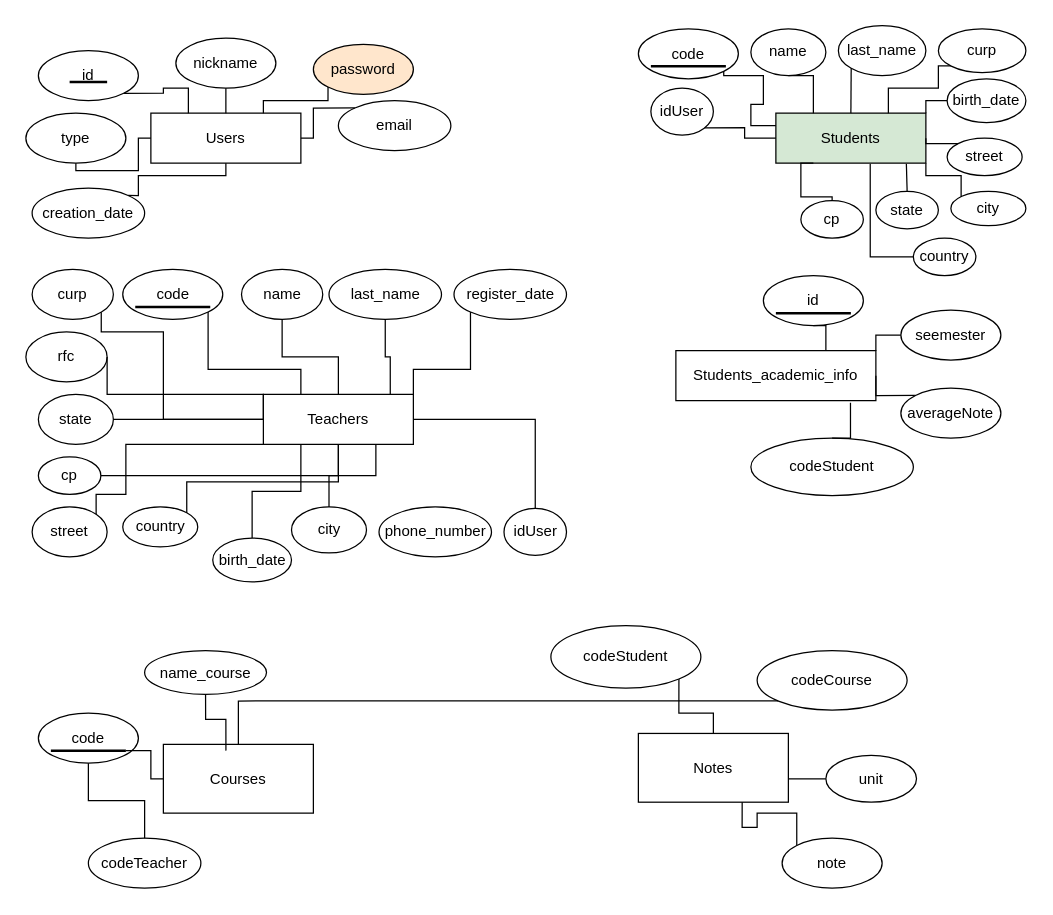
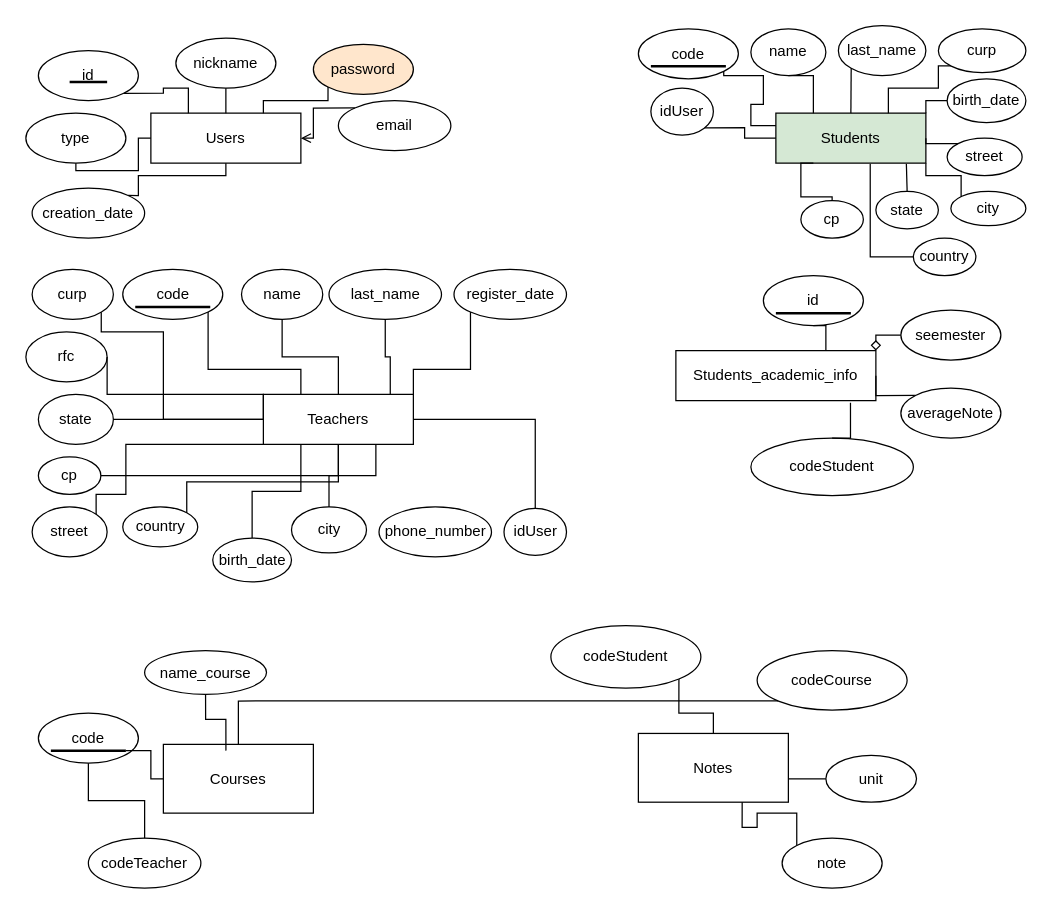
(305, 138) -> (307, 138)
(876, 344) -> (876, 340)
